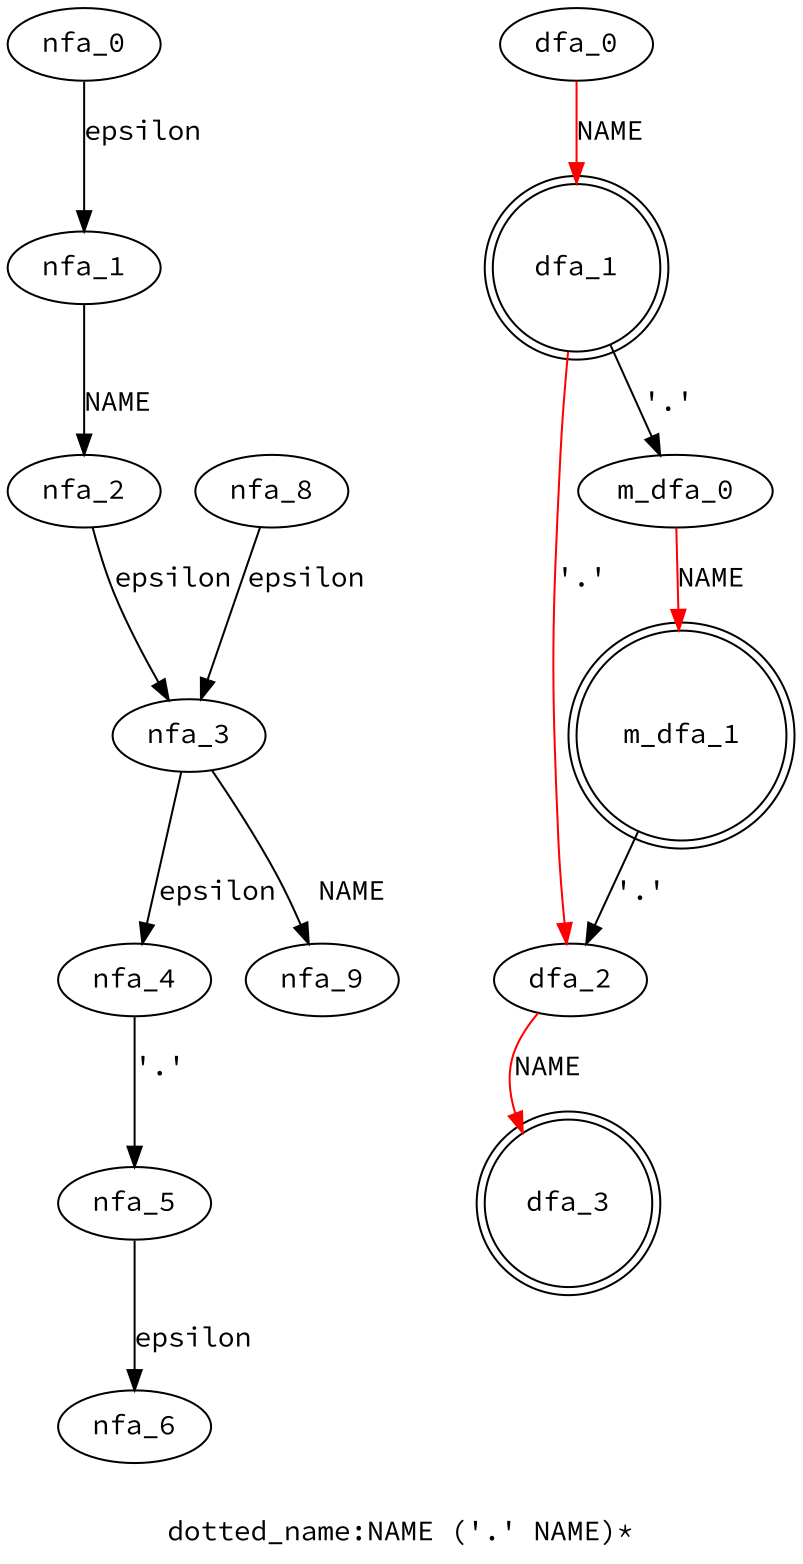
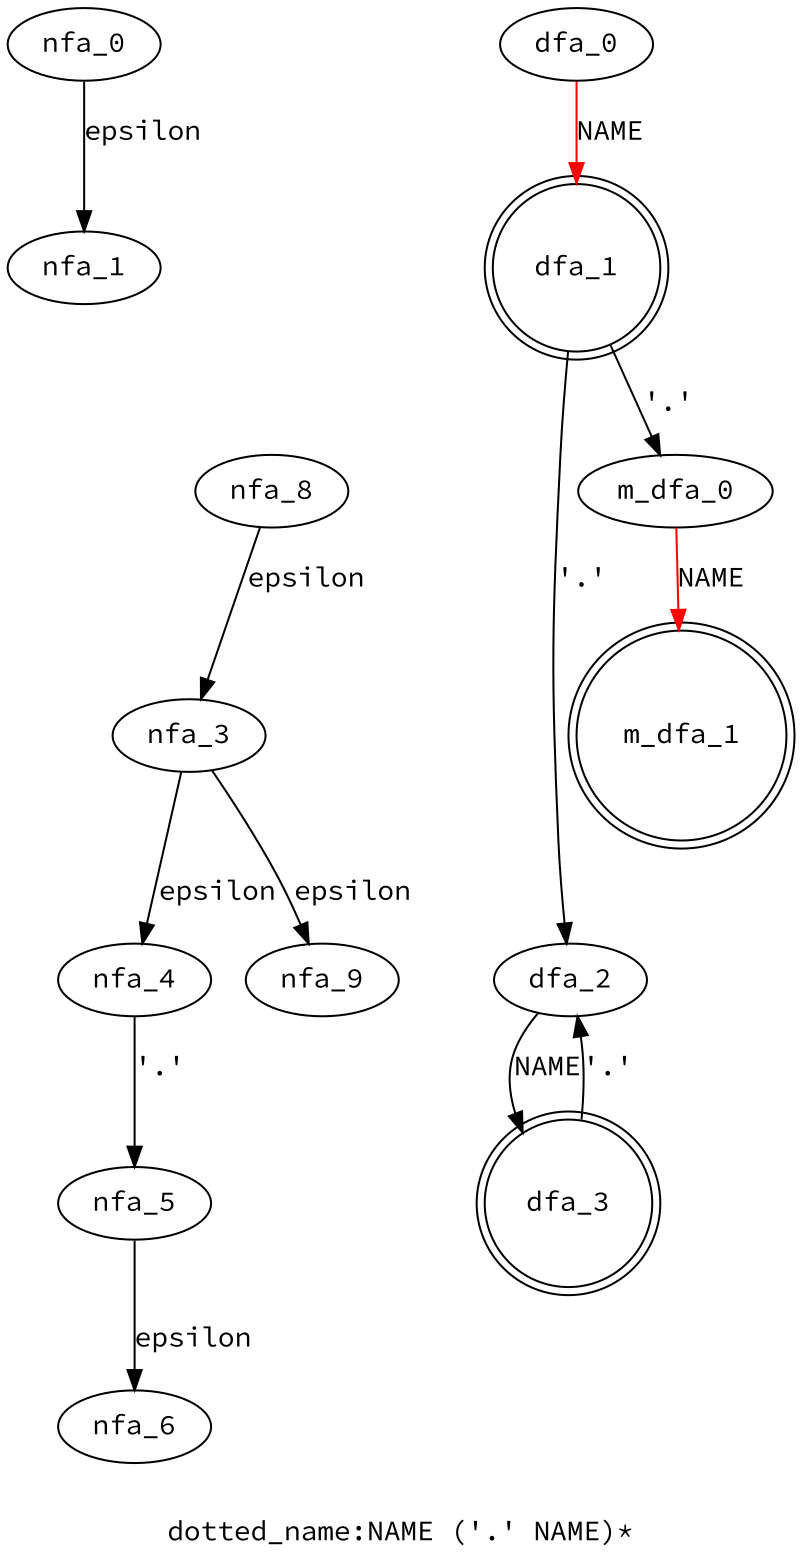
(84, 491) -> none
(554, 637) -> (554, 637)
(616, 879) -> (584, 1078)
(353, 892) -> (353, 892)
(512, 1060) -> (512, 1060)
